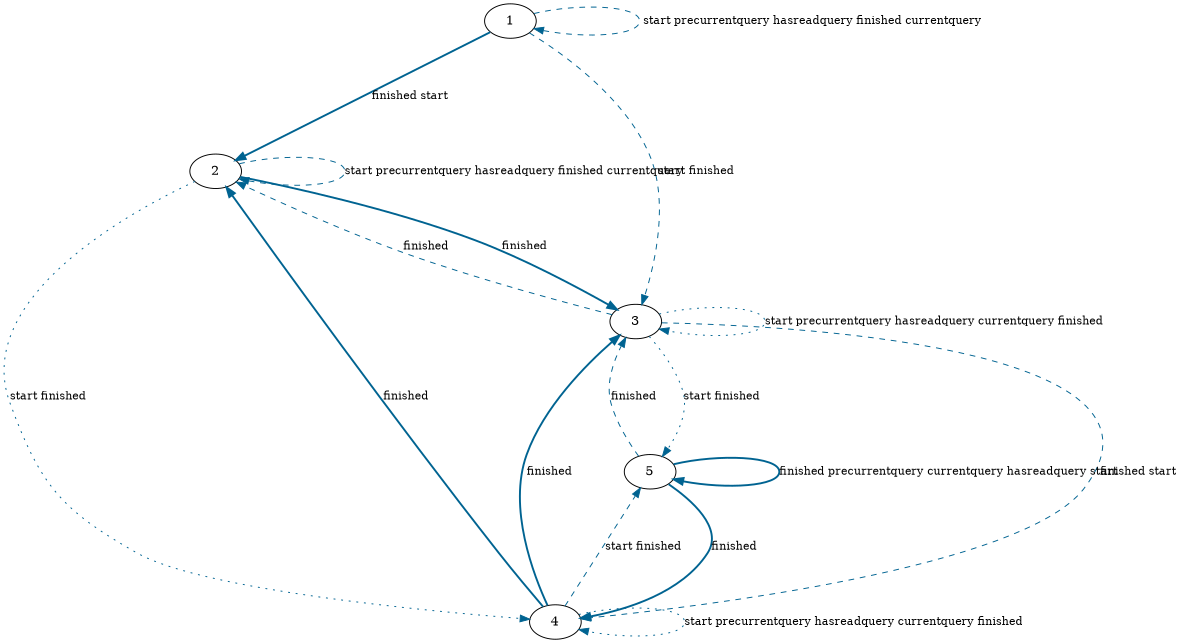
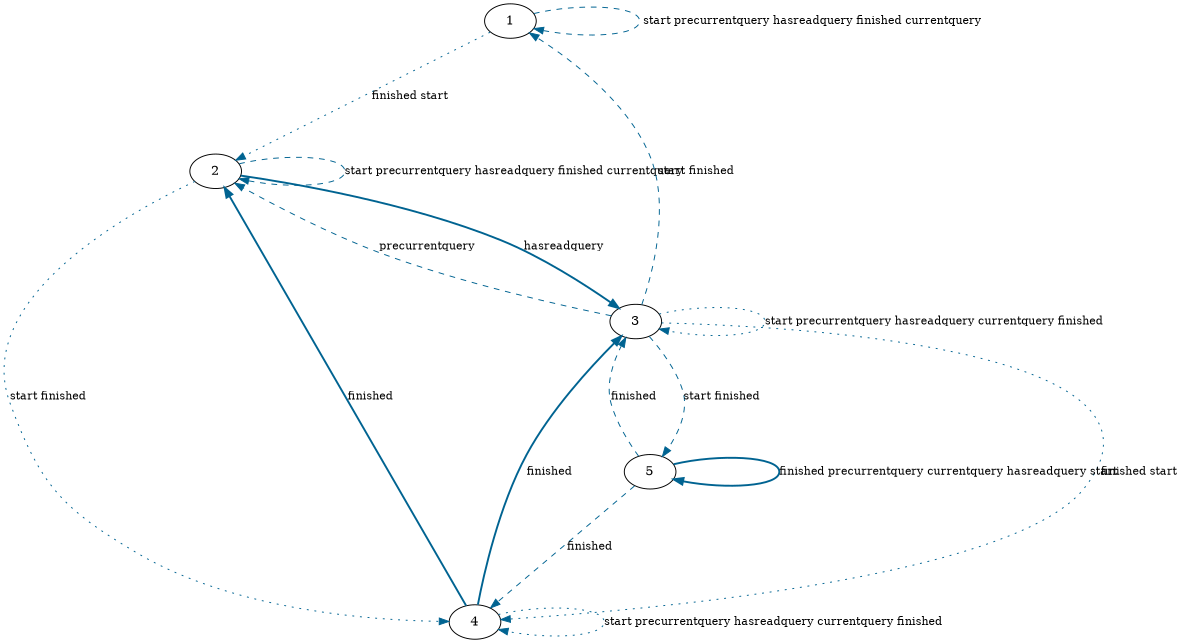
(367, 94) -> (367, 94)
(643, 141) -> (647, 150)
(426, 246) -> (427, 246)
(525, 246) -> (564, 246)
(682, 389) -> (682, 389)
(1086, 483) -> (1057, 509)
(600, 551) -> none
(691, 572) -> (566, 544)
